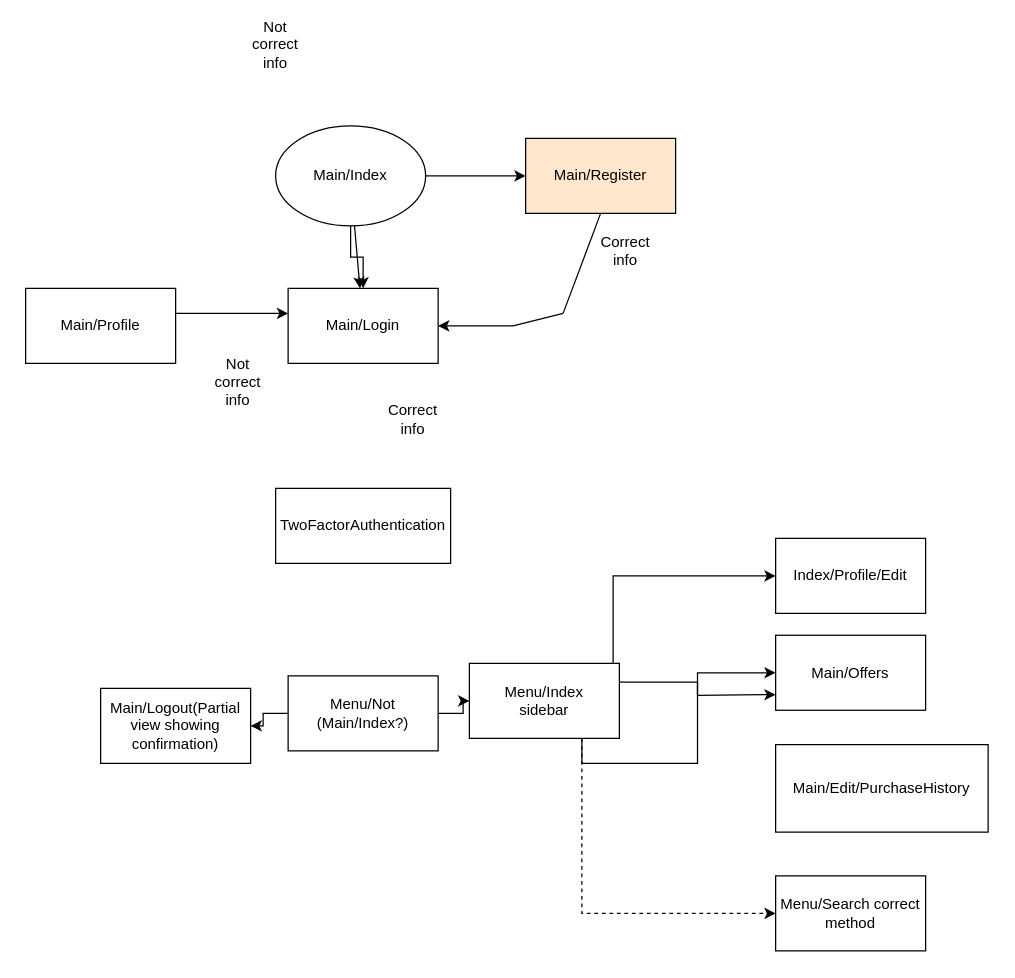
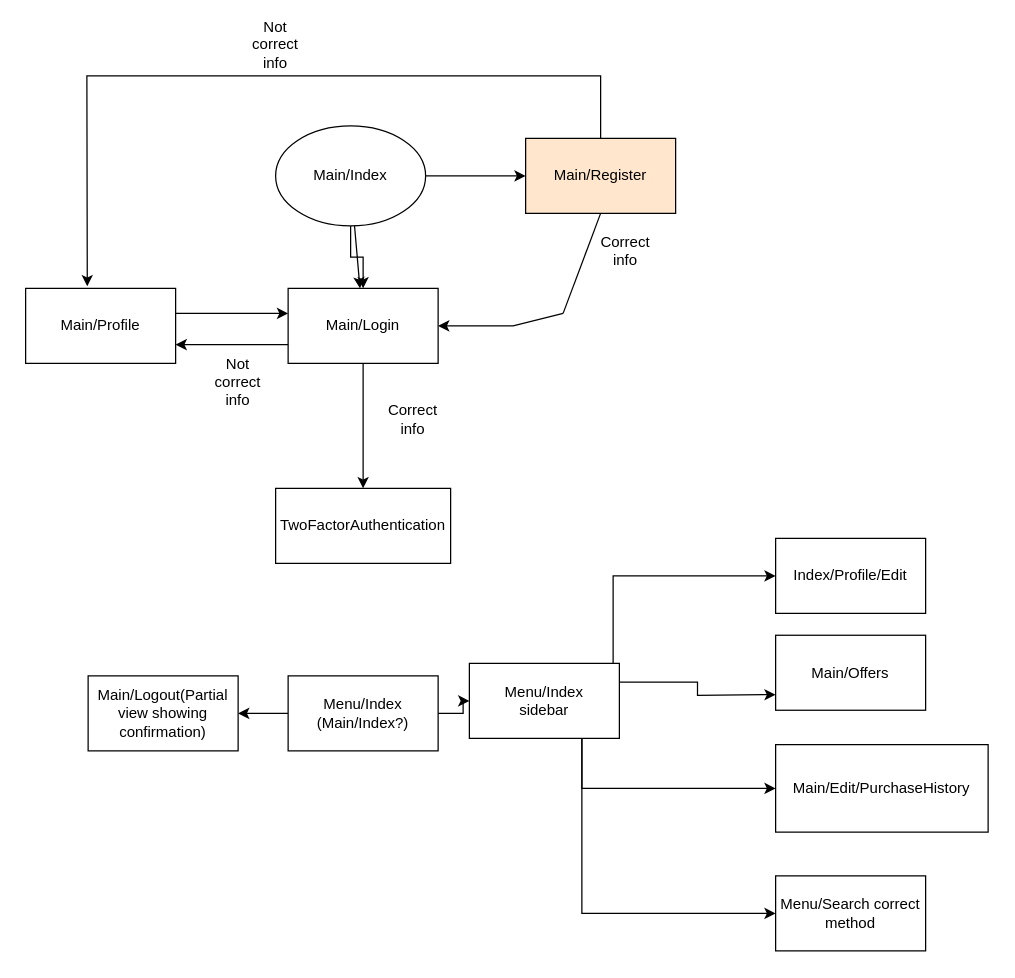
none -> (274, 76)
none -> (236, 344)
none -> (363, 421)
(363, 713) -> (363, 713)
(176, 726) -> (163, 713)
(673, 763) -> (675, 788)
(613, 913) -> (613, 913)
